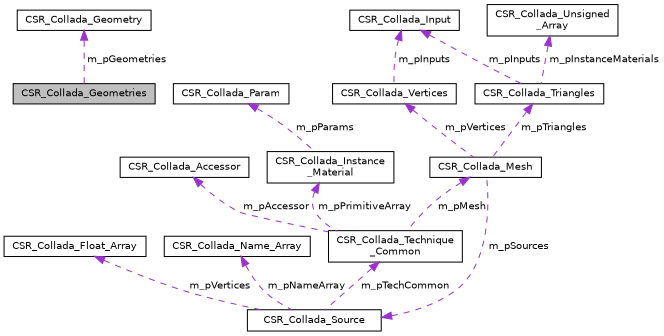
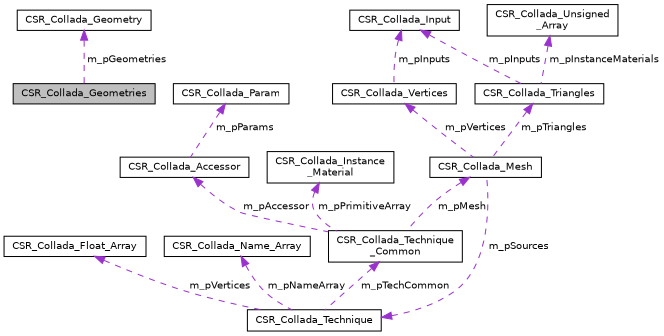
(288, 129) -> (205, 135)
(314, 320) -> (314, 320)
